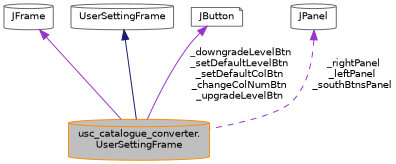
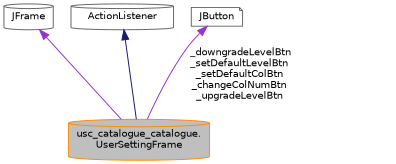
(122, 17) -> (122, 17)
(314, 17) -> none
(139, 140) -> (139, 140)
